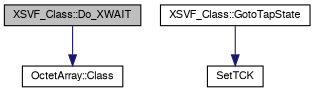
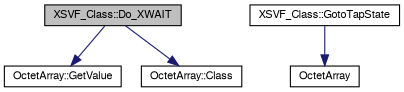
none -> (63, 76)
(235, 76) -> (325, 76)
